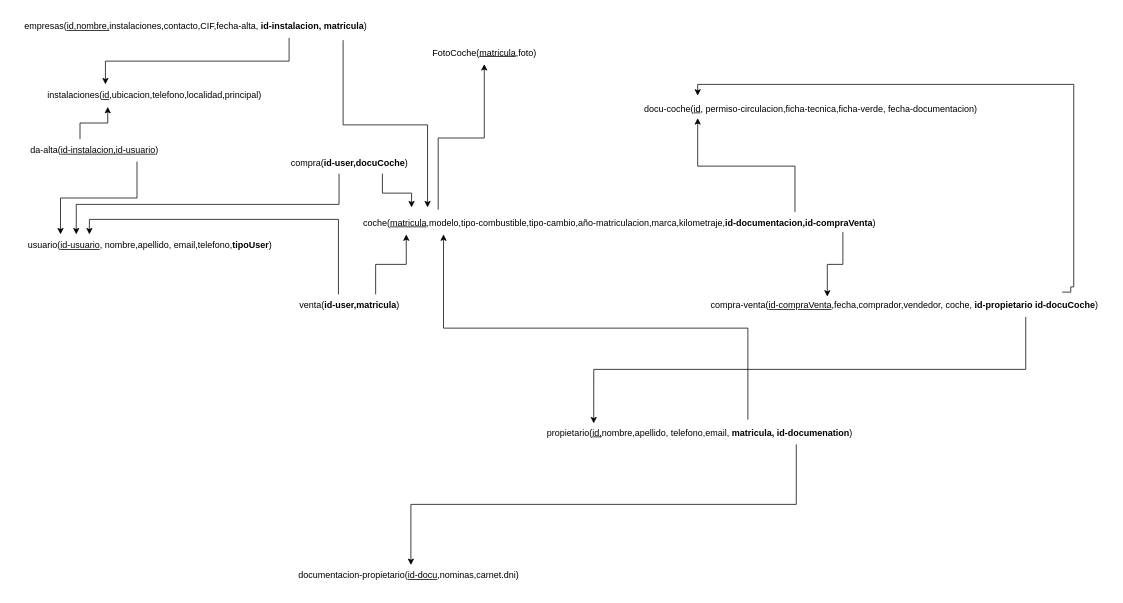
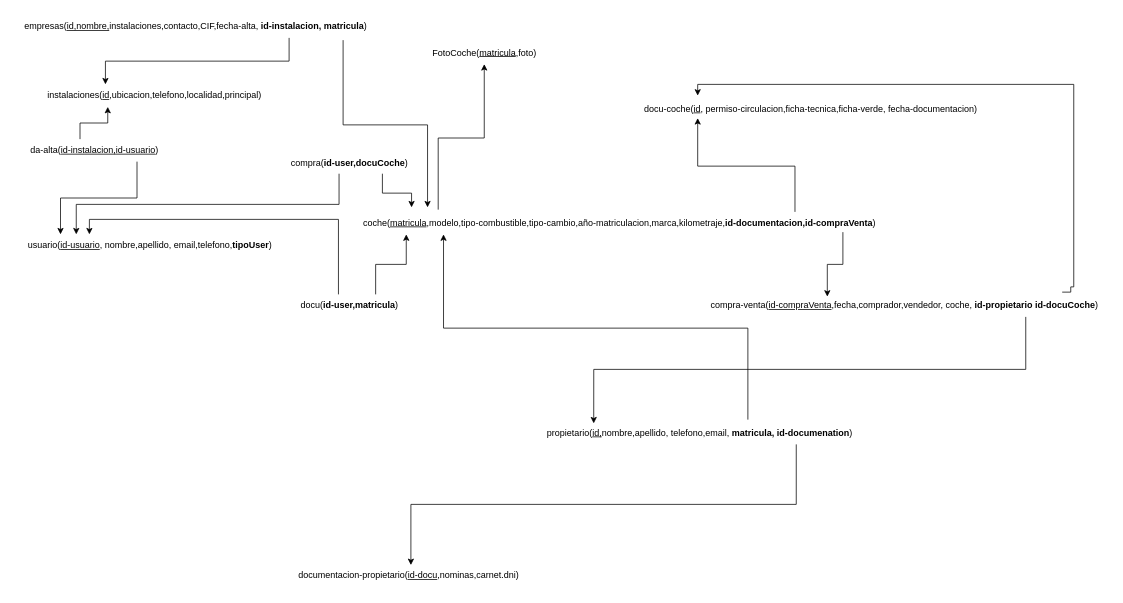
(350, 306) -> (350, 306)
